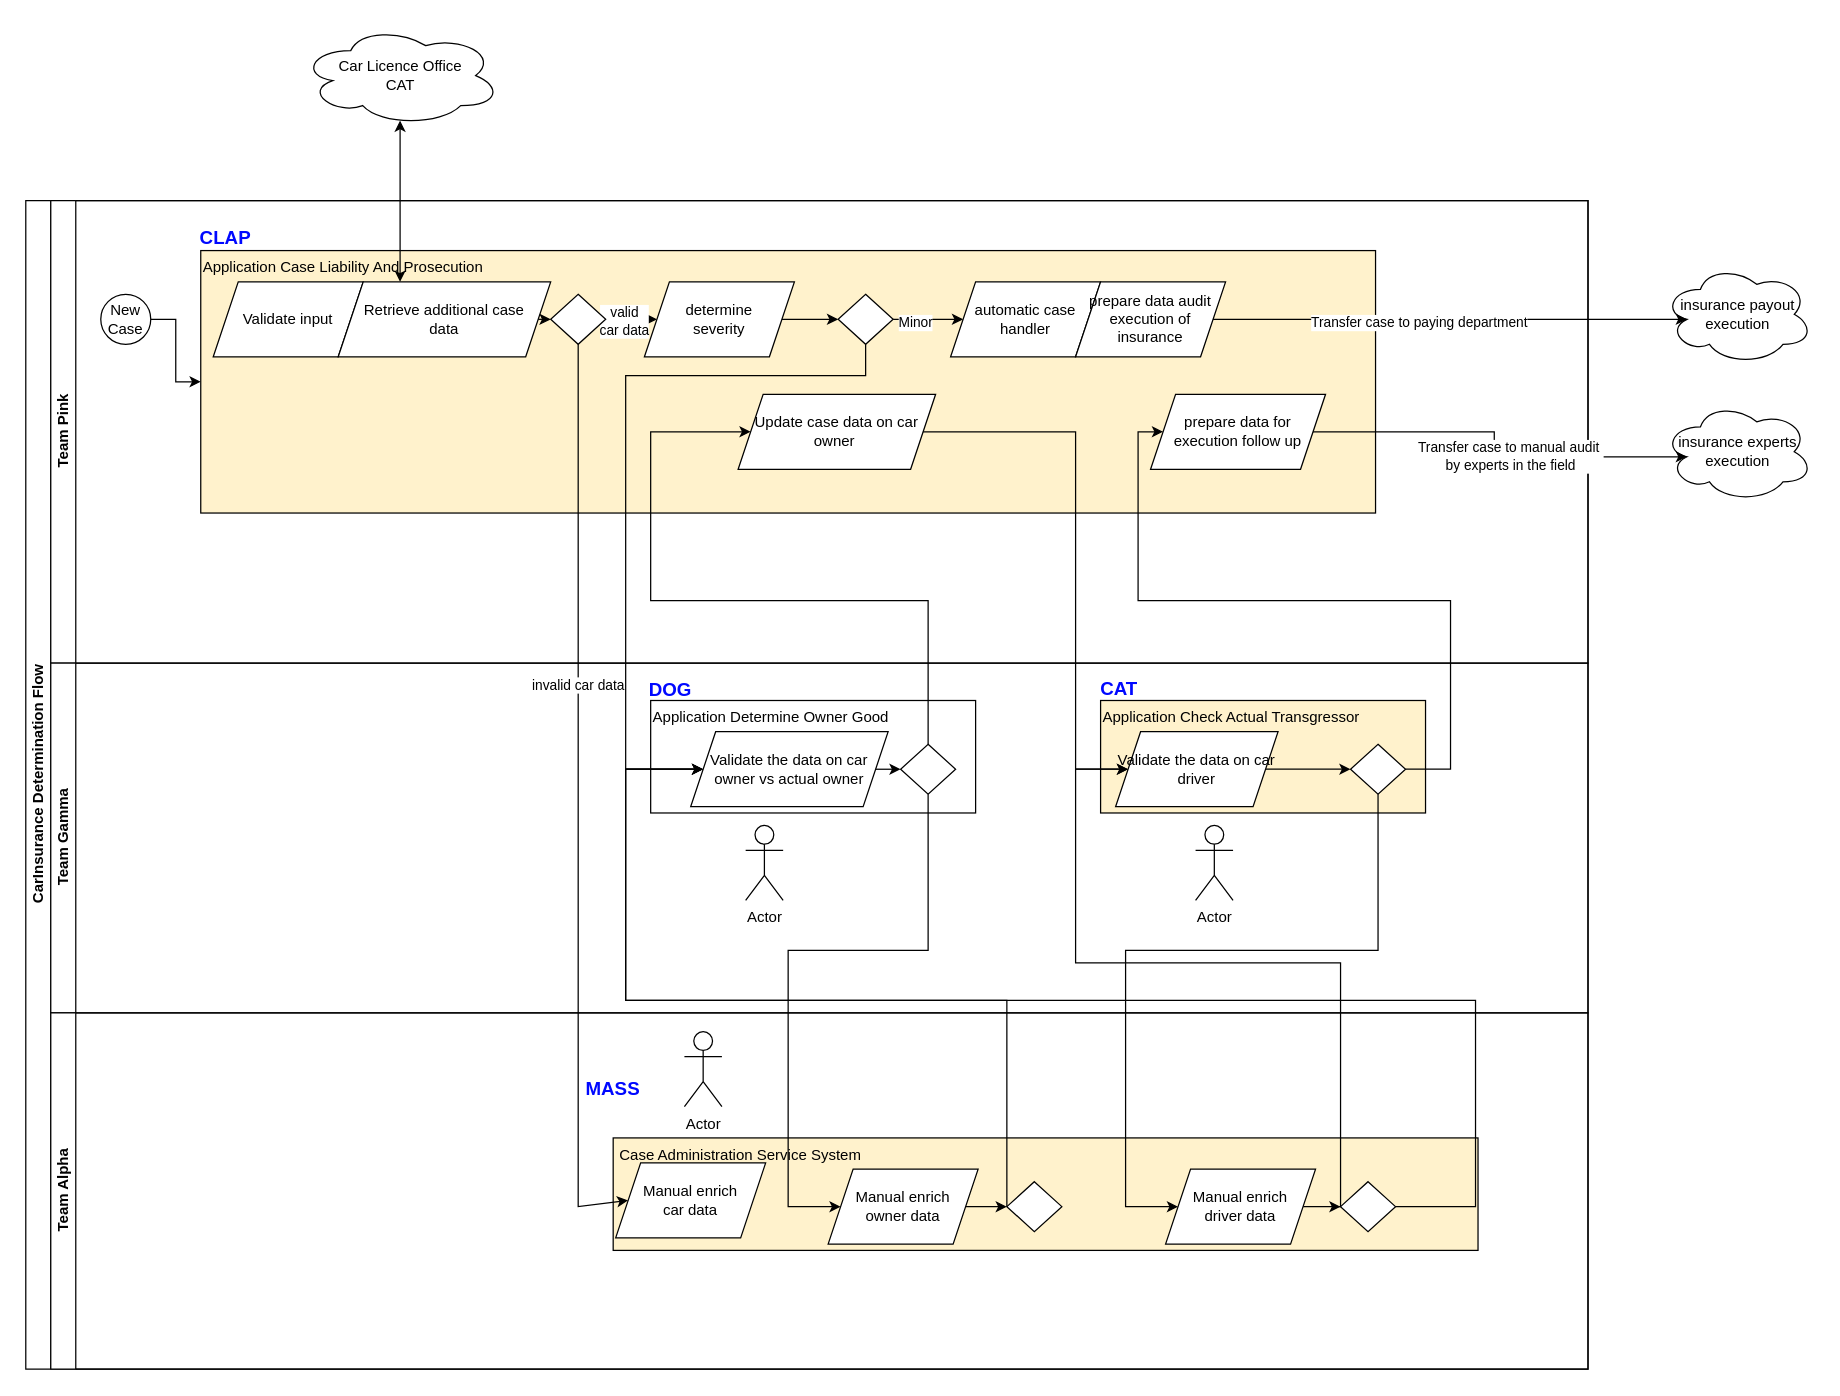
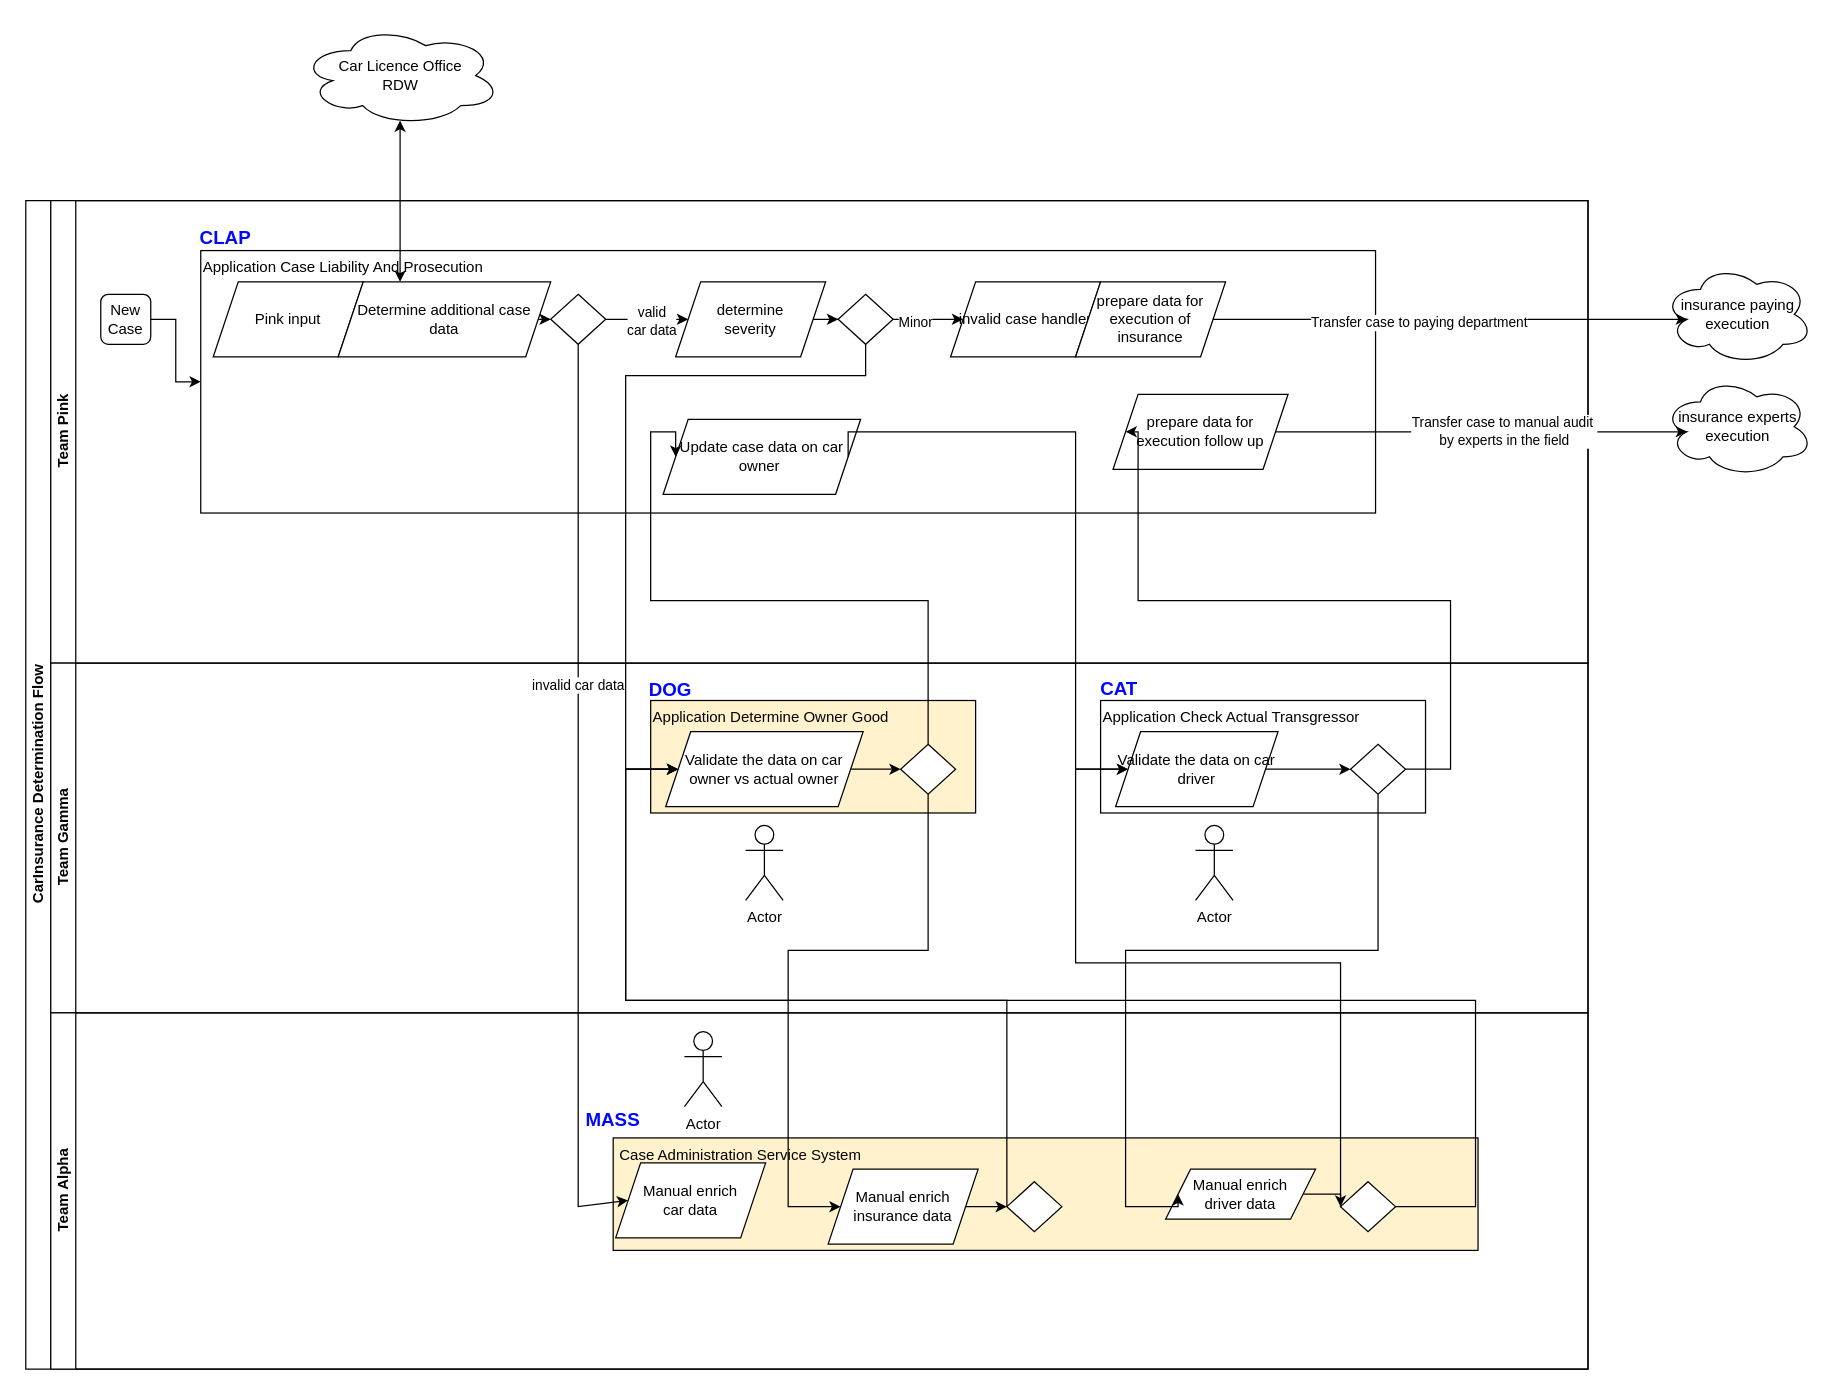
(401, 76) -> (401, 76)
(1738, 314) -> (1738, 314)
(126, 319) -> (126, 319)
(288, 319) -> (288, 319)
(444, 319) -> (444, 319)
(719, 319) -> (751, 319)
(1026, 319) -> (1026, 319)
(1151, 319) -> (1151, 319)
(788, 382) -> (788, 382)
(837, 432) -> (762, 457)
(1238, 432) -> (1201, 432)
(1738, 452) -> (1738, 427)
(774, 718) -> (774, 718)
(1245, 718) -> (1245, 718)
(789, 769) -> (764, 769)
(613, 1088) -> (613, 1119)
(903, 1207) -> (903, 1207)
(1241, 1207) -> (1241, 1194)
